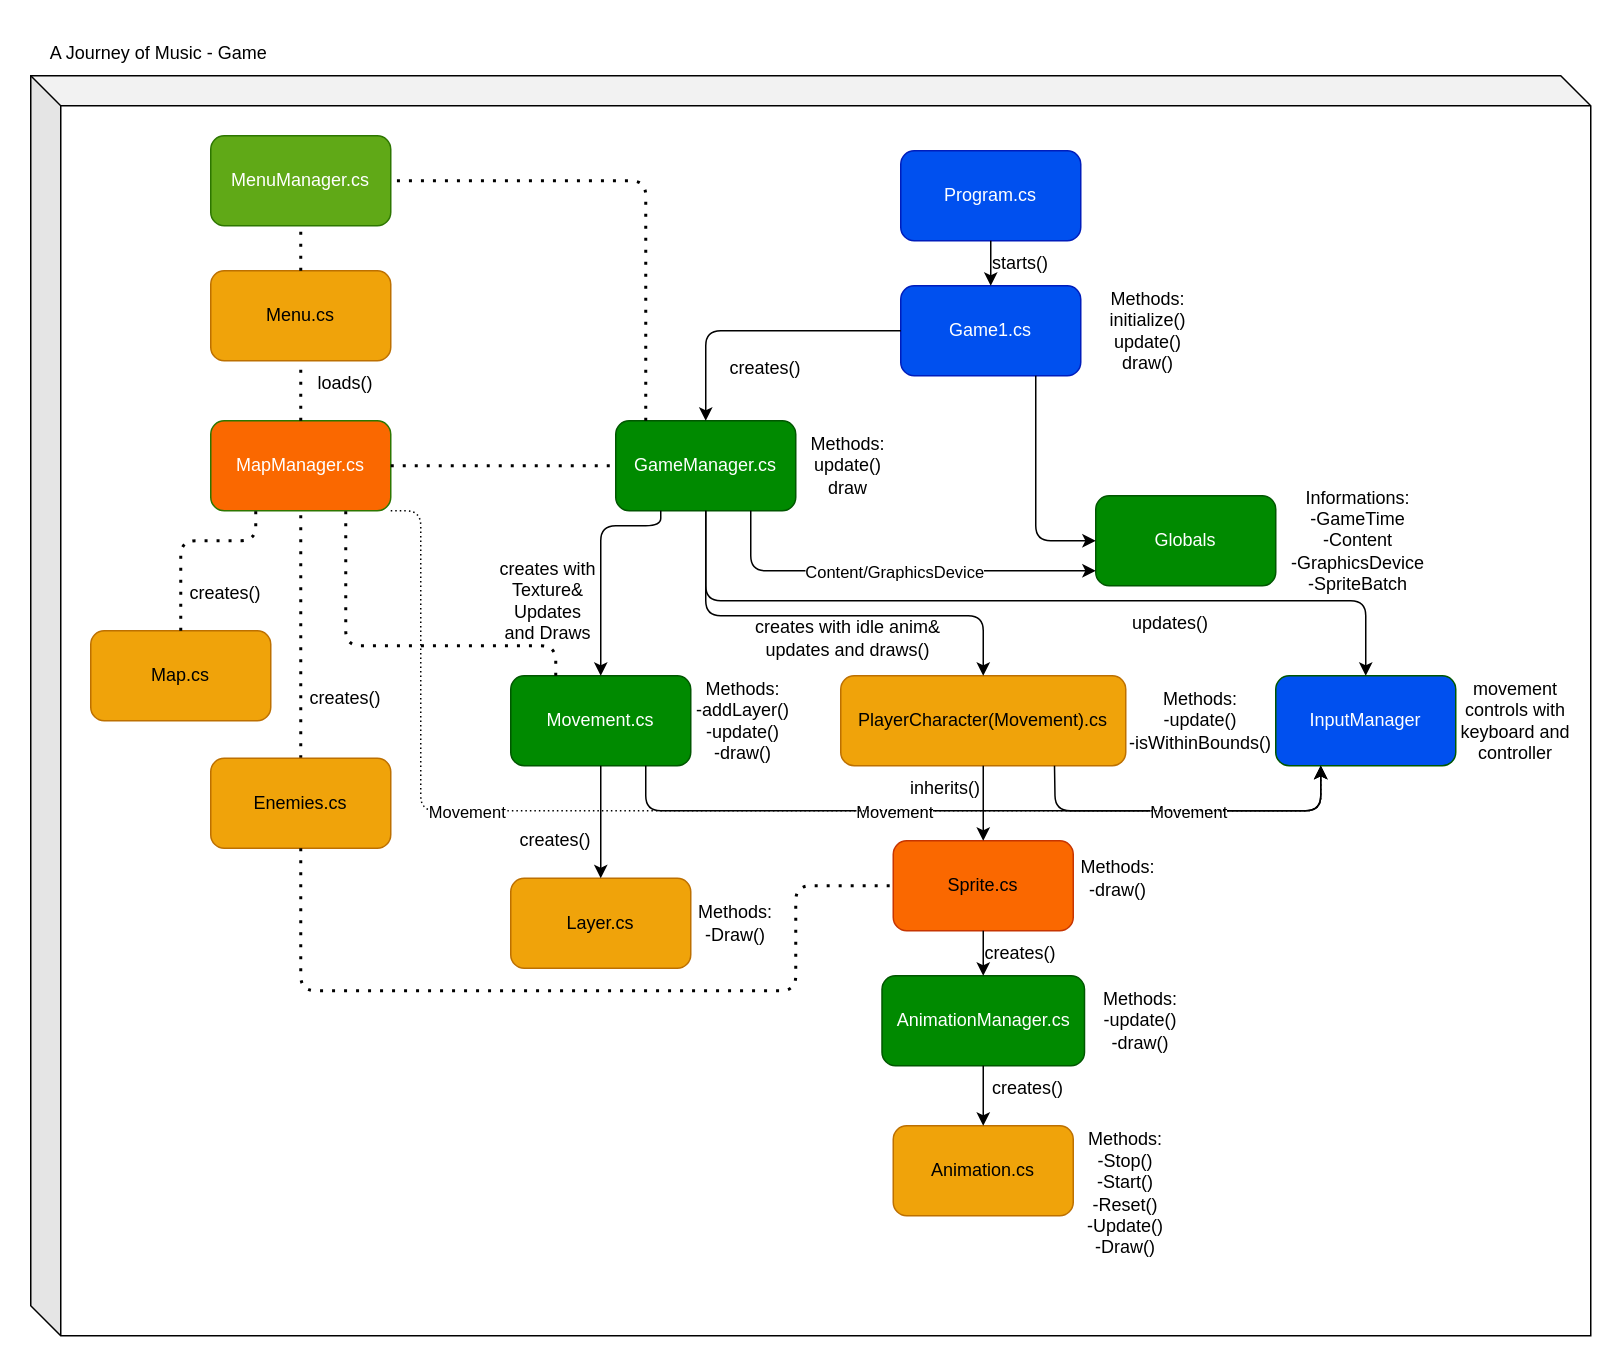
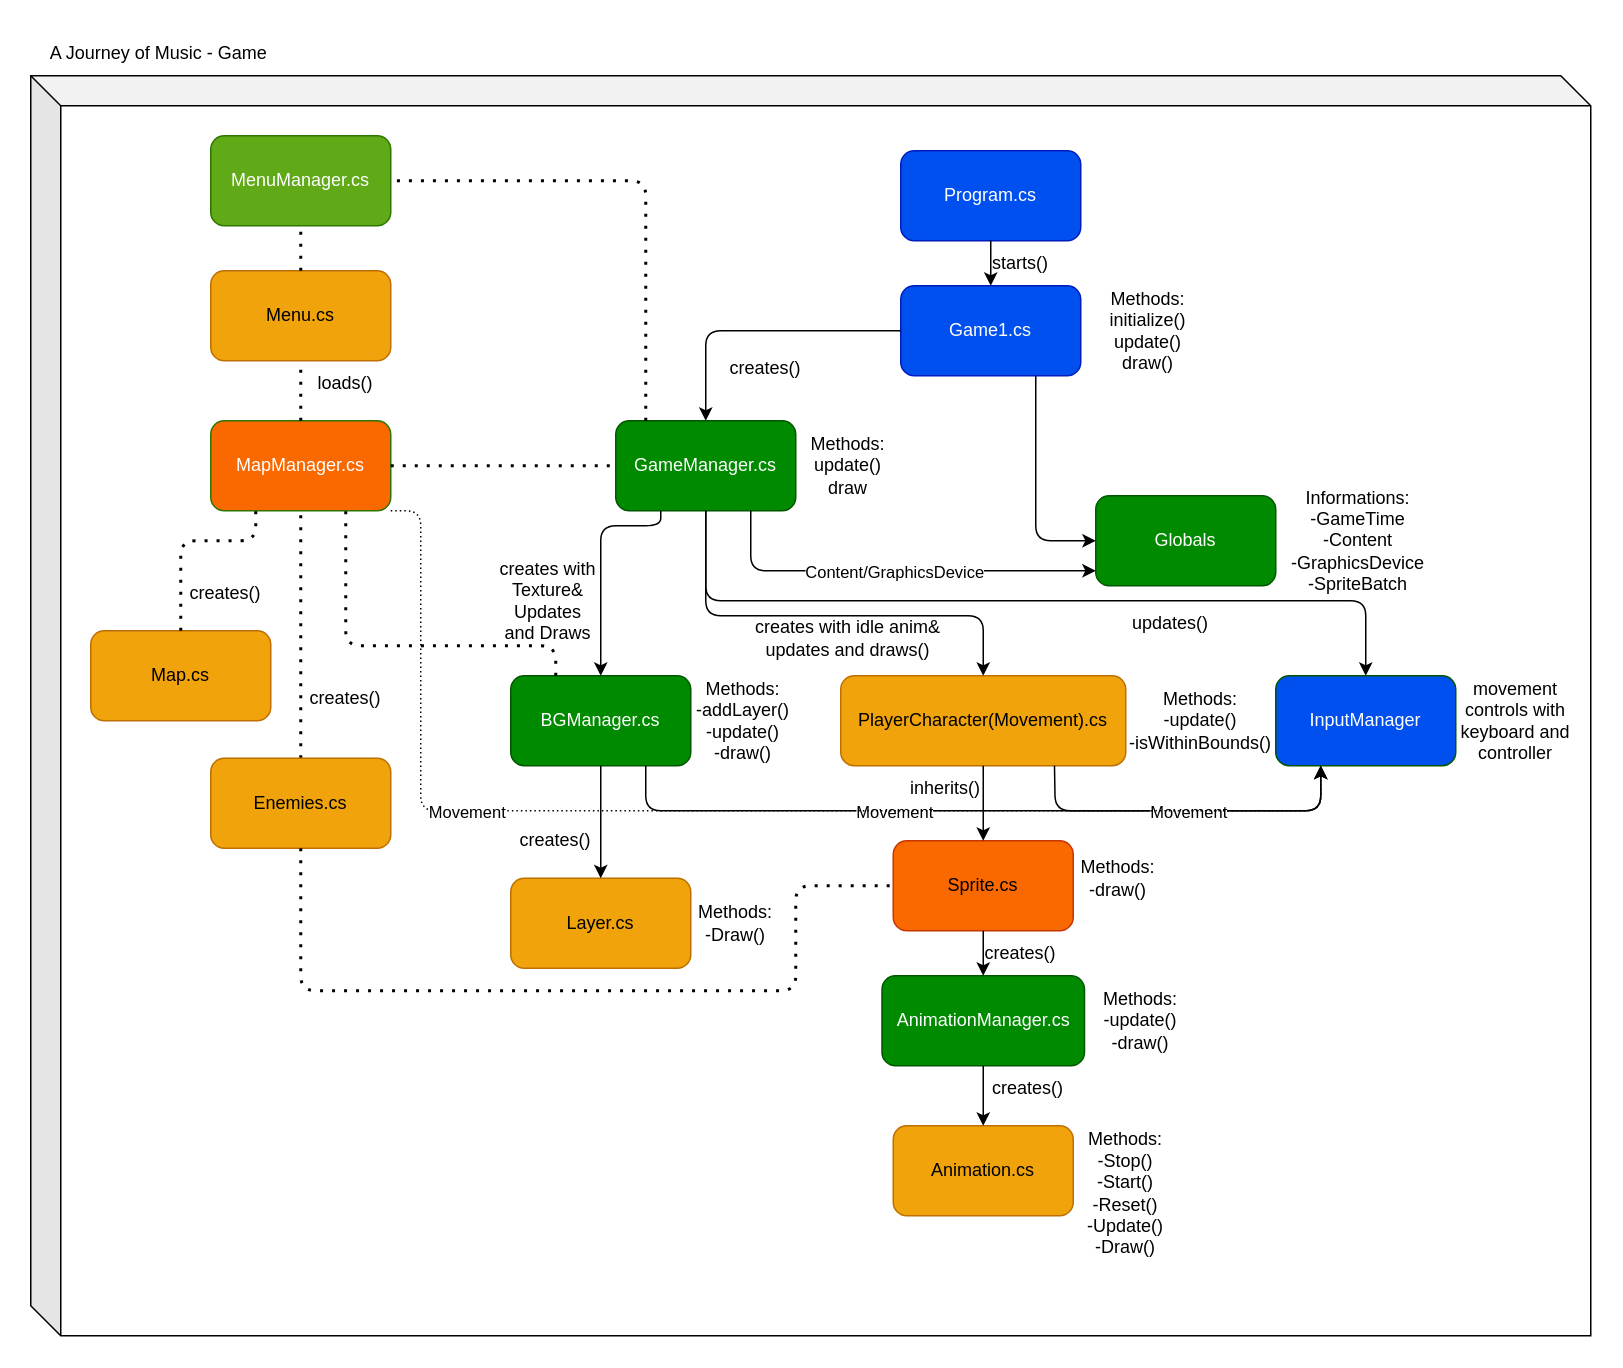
(601, 721) -> (601, 721)
